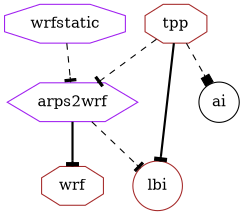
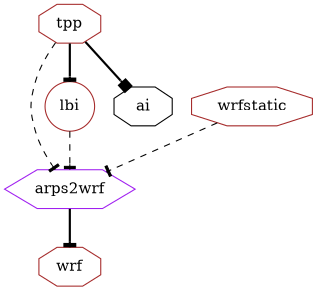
(65, 24) -> (252, 106)
(195, 59) -> (103, 61)
(219, 102) -> (143, 106)
(114, 143) -> (70, 148)
